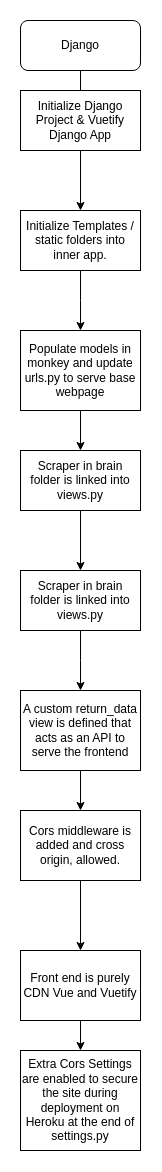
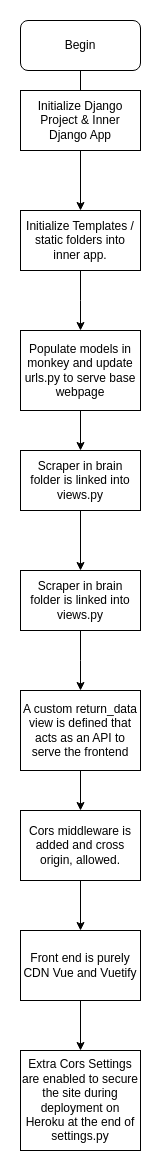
(81, 46) -> (81, 46)
(81, 121) -> (81, 121)
(81, 986) -> (81, 966)
